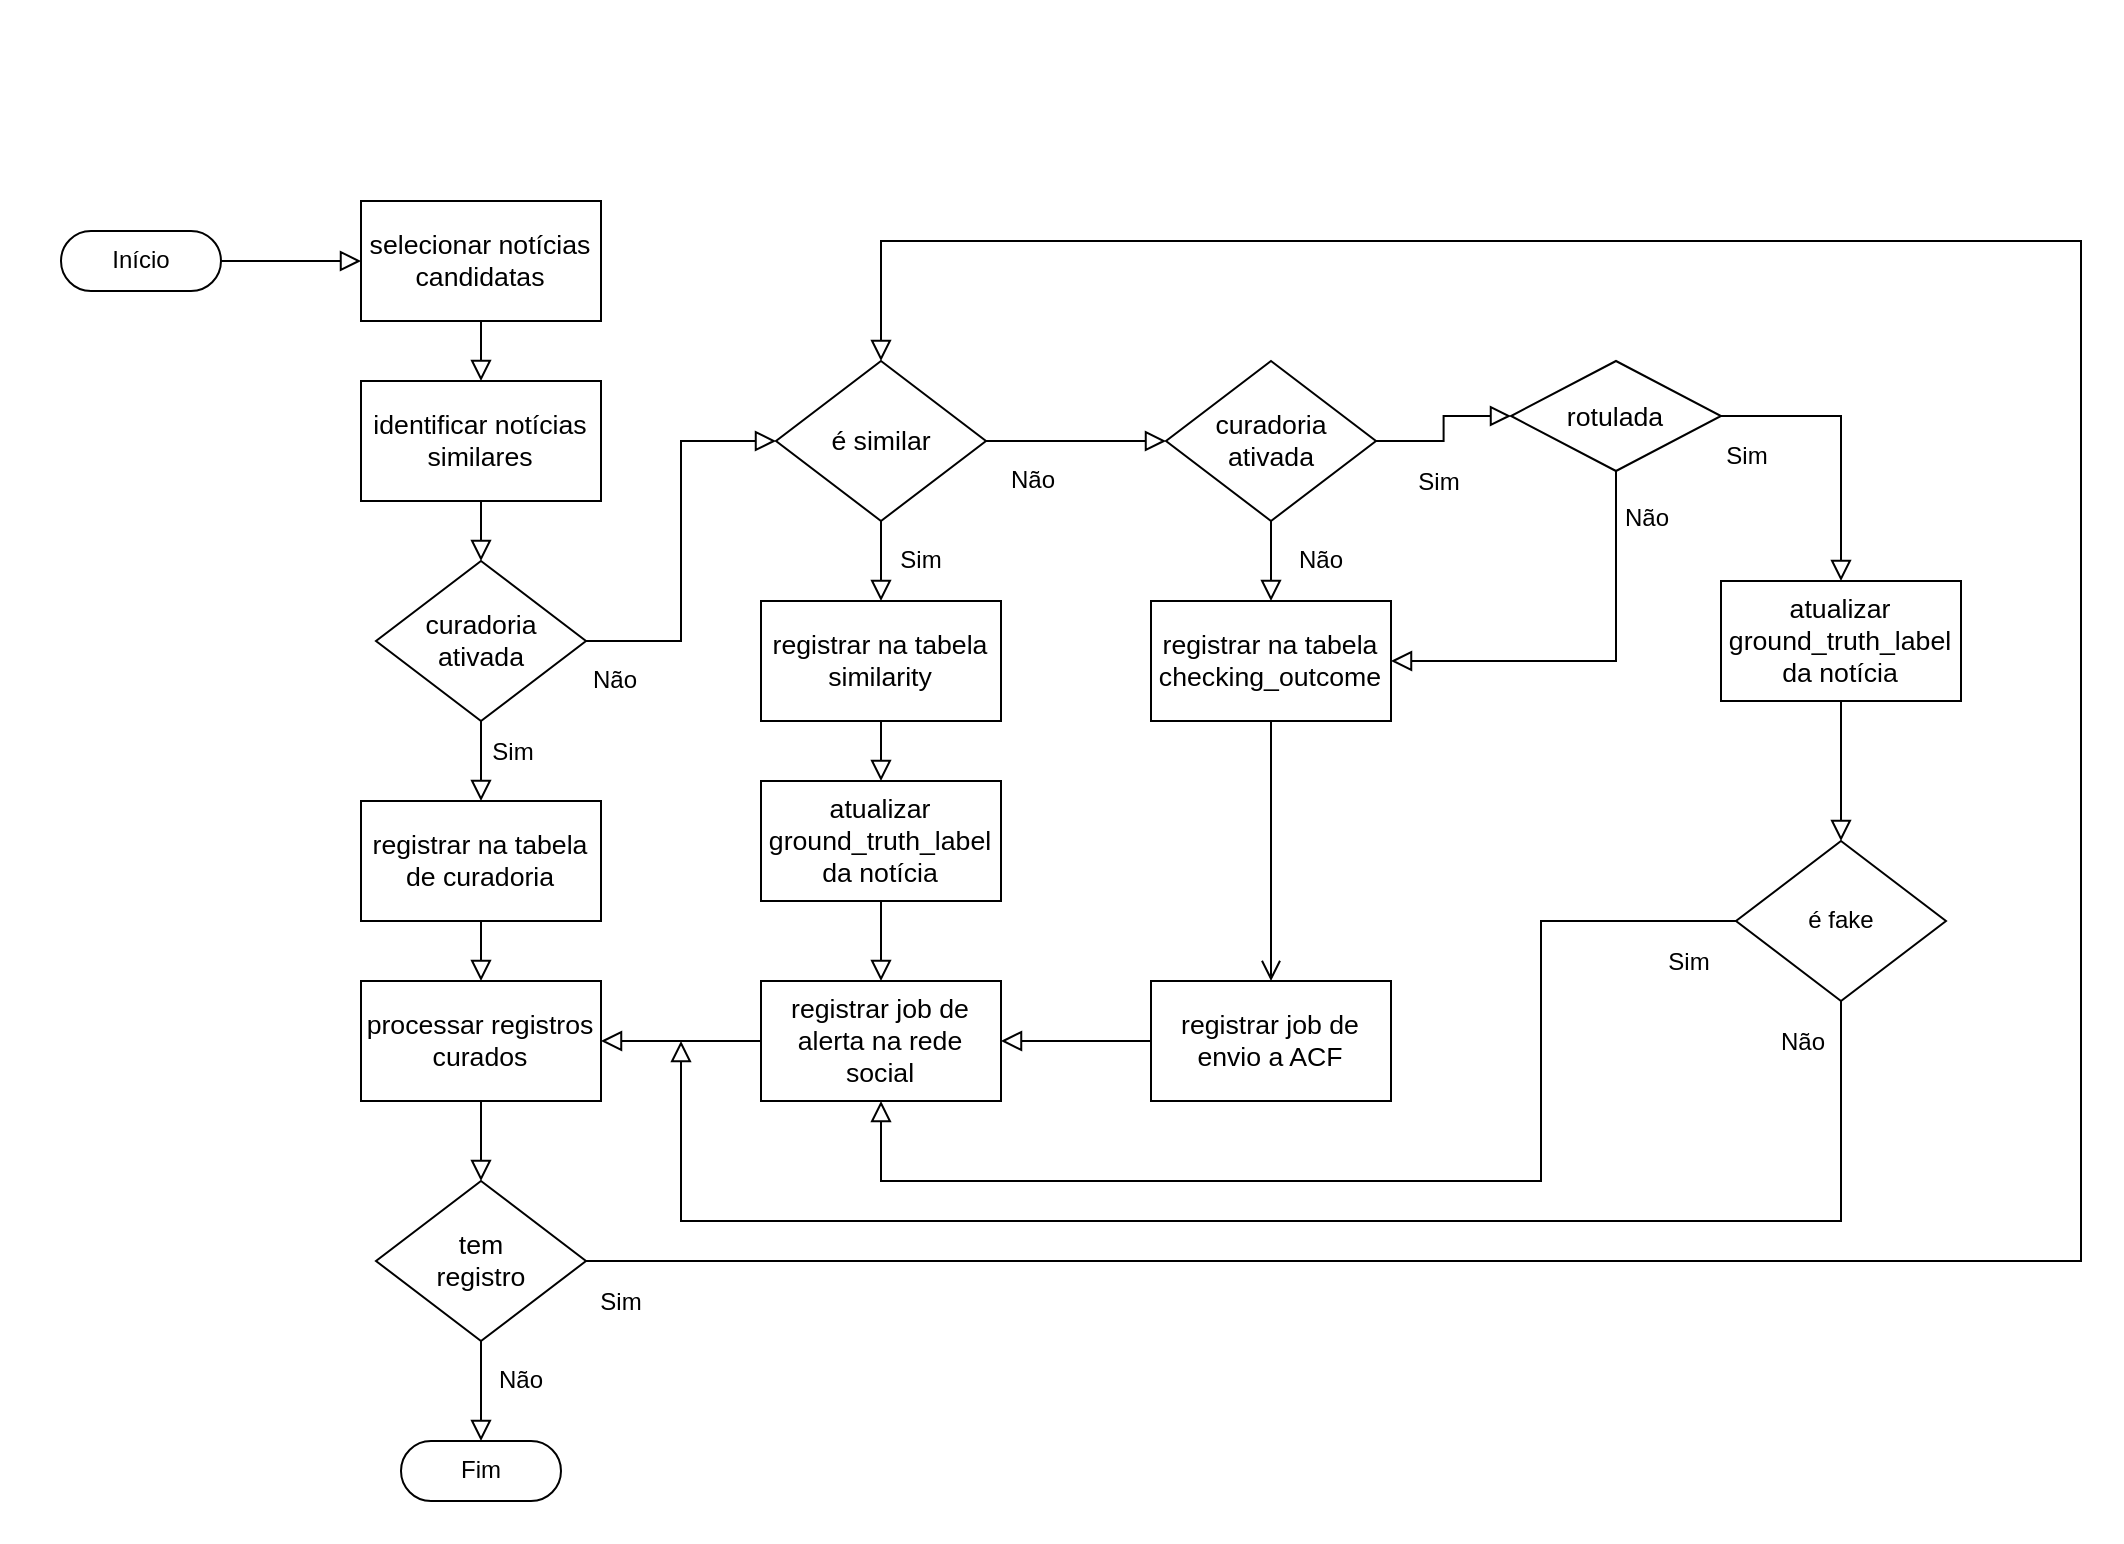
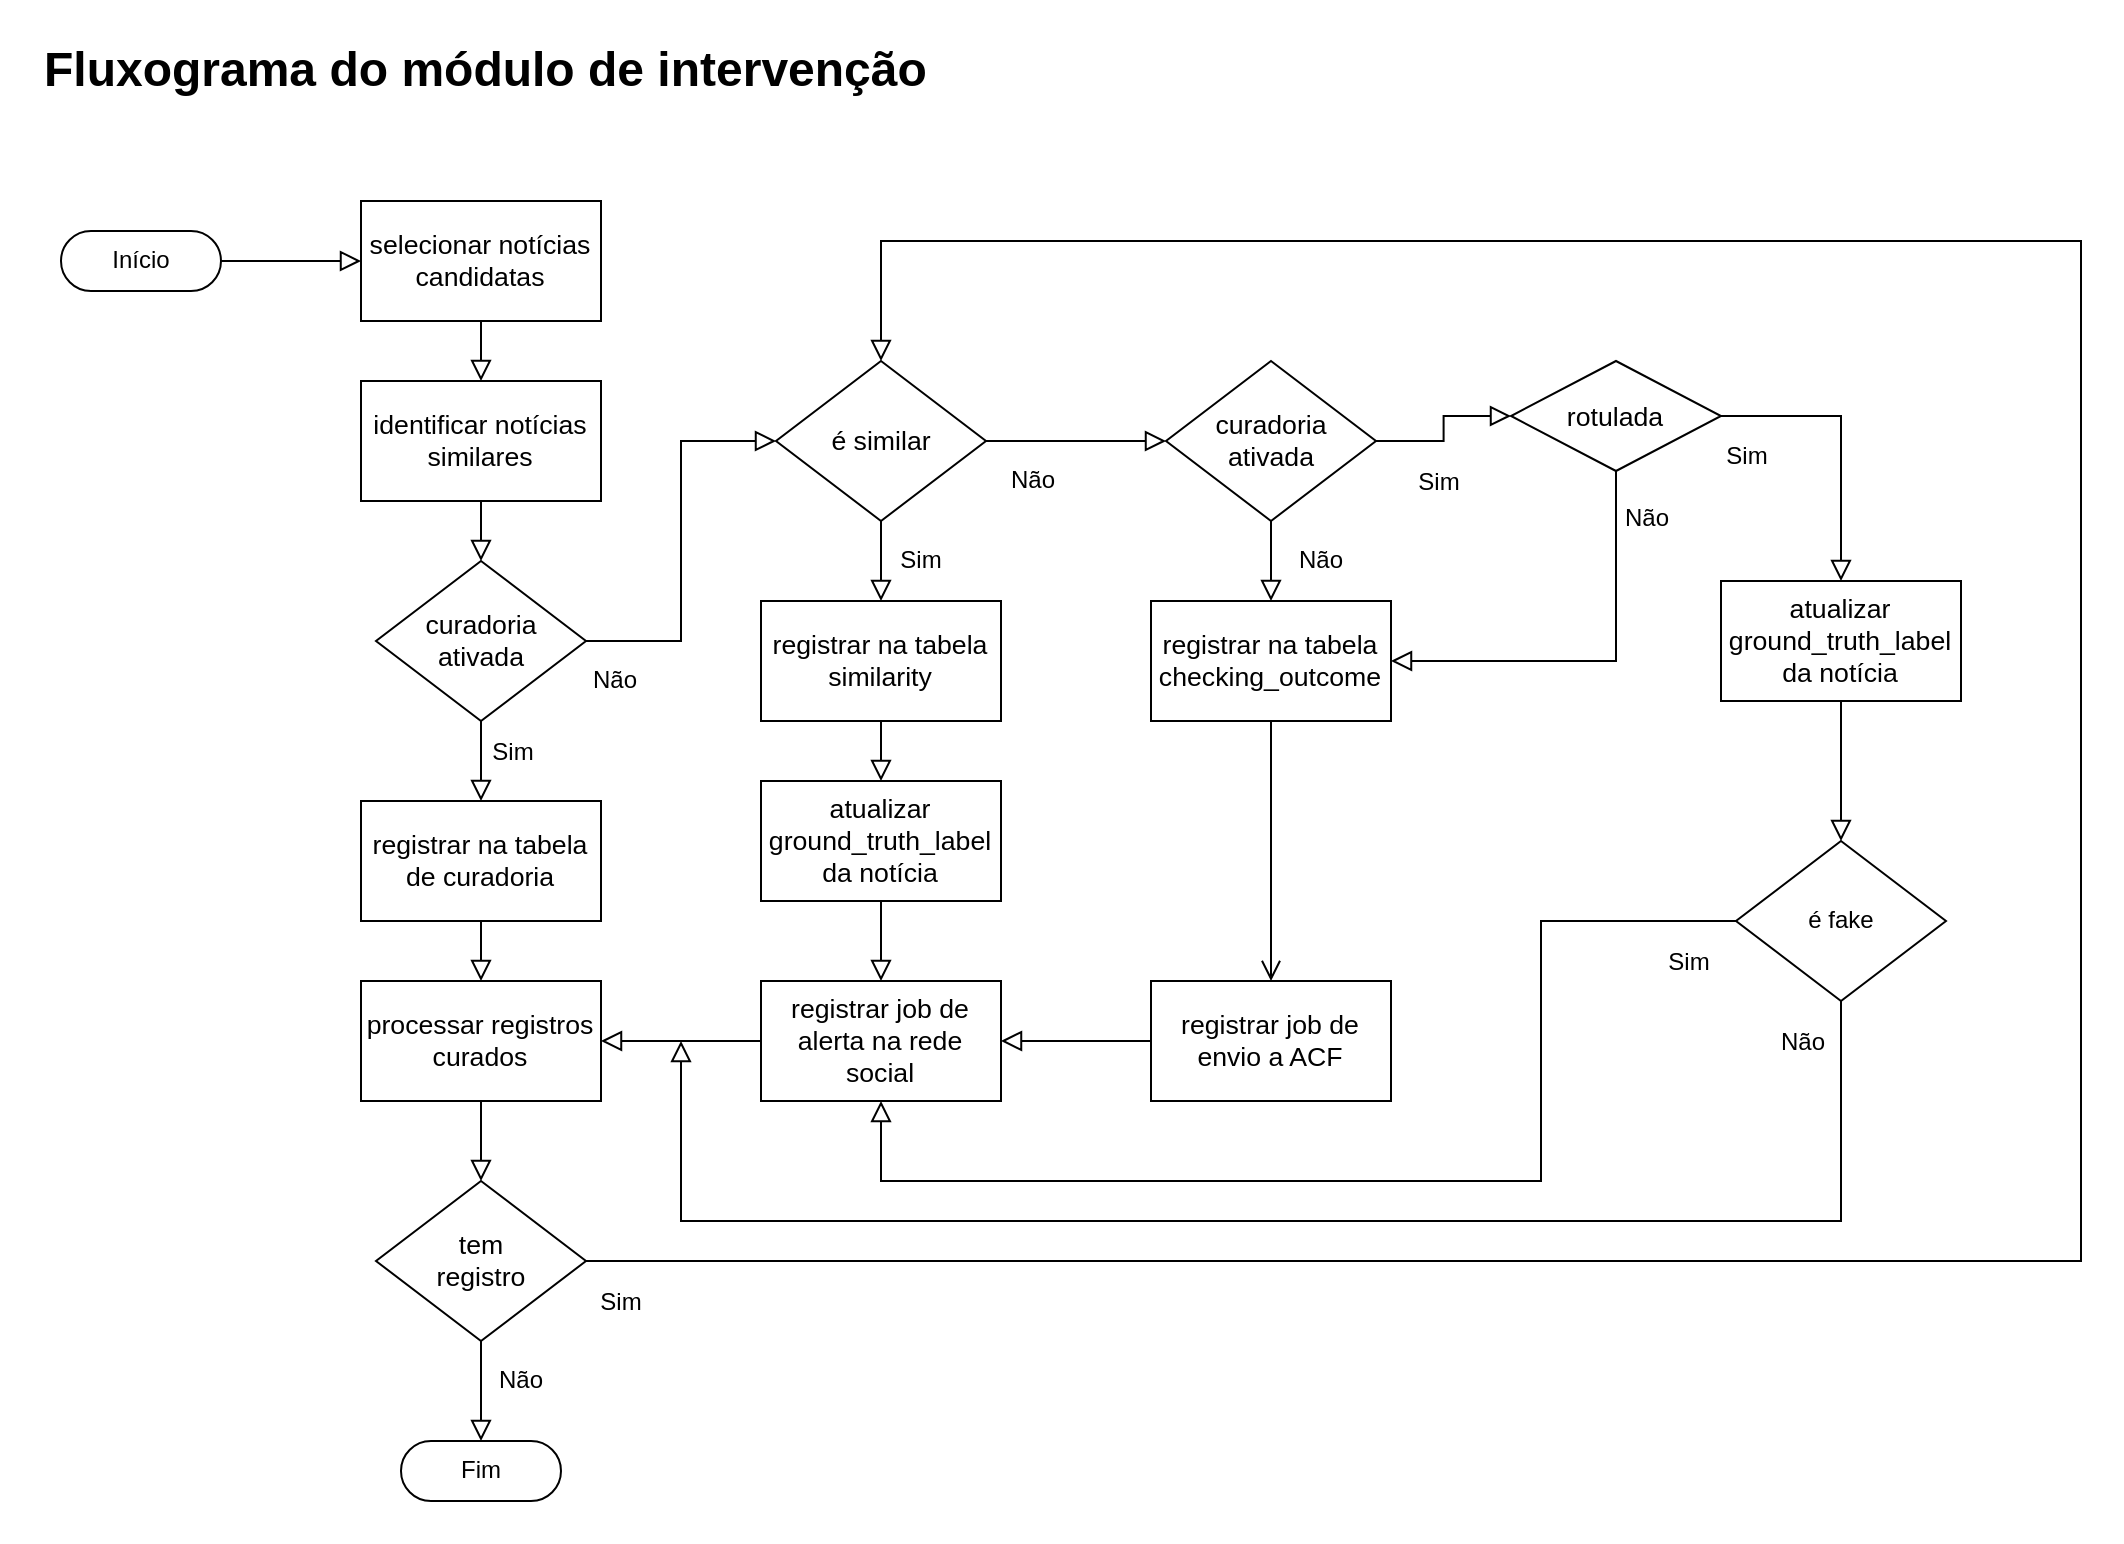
none -> (511, 71)
